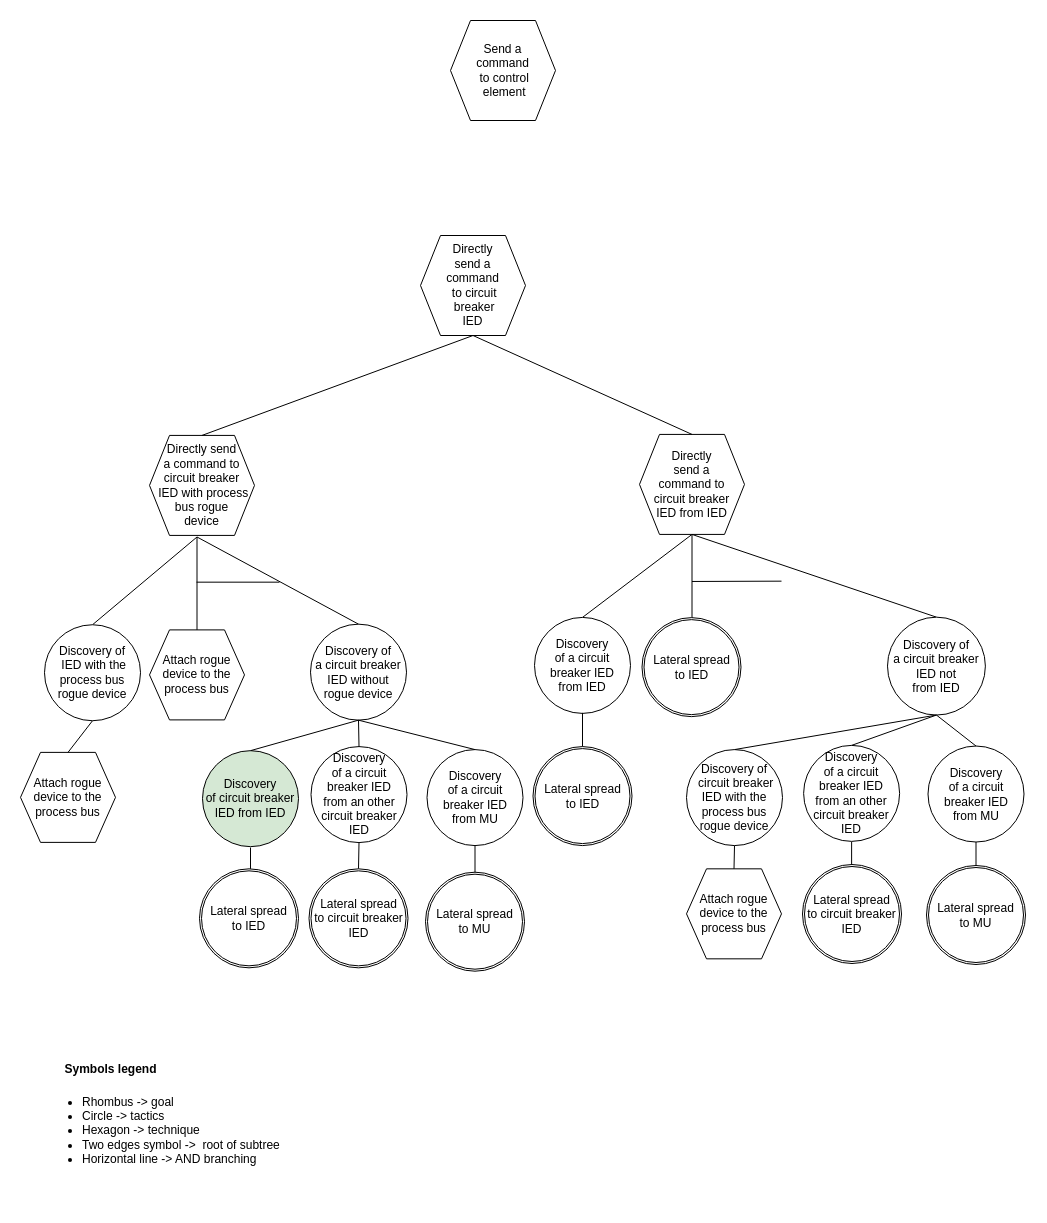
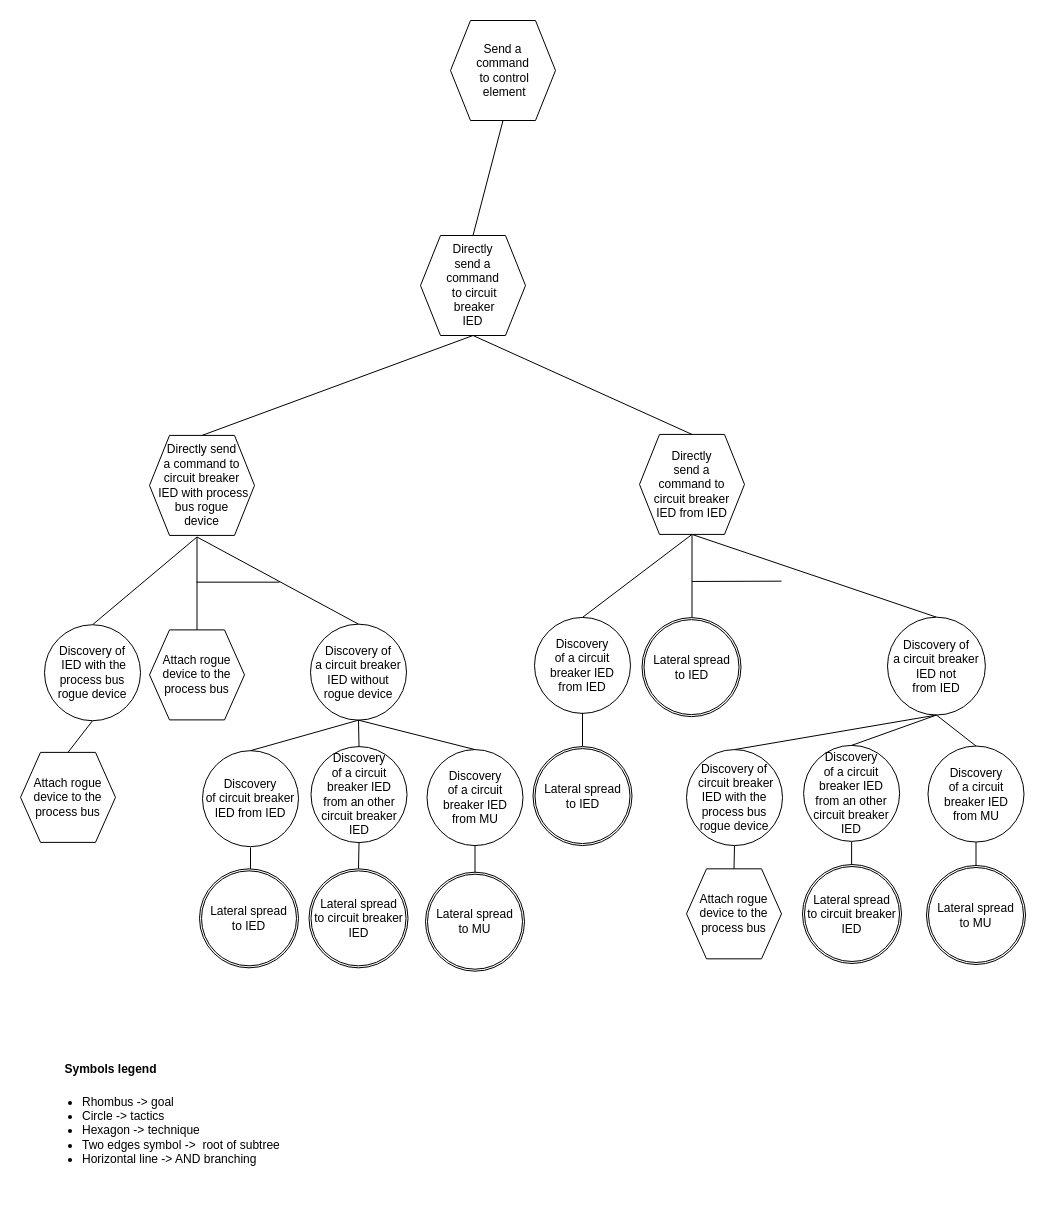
none -> (488, 178)
(251, 799) -> (251, 799)
